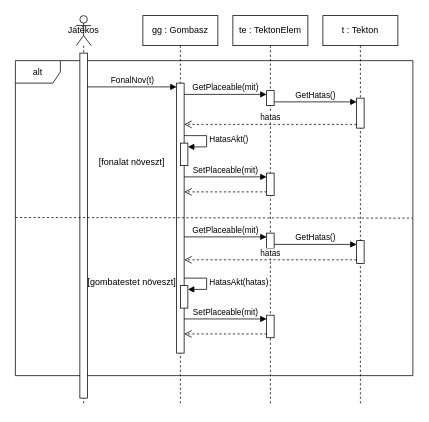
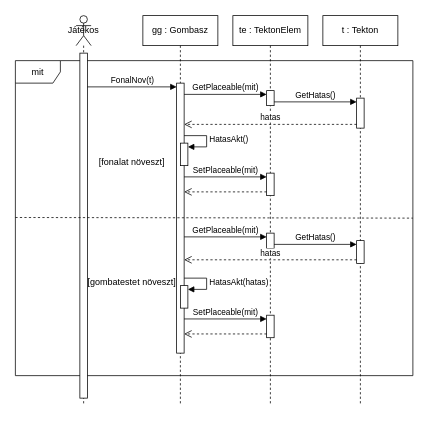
(38, 72) -> (38, 72)
